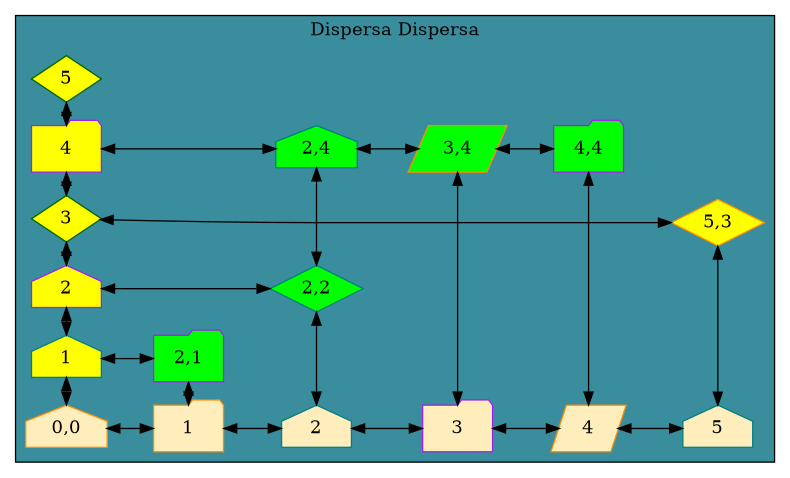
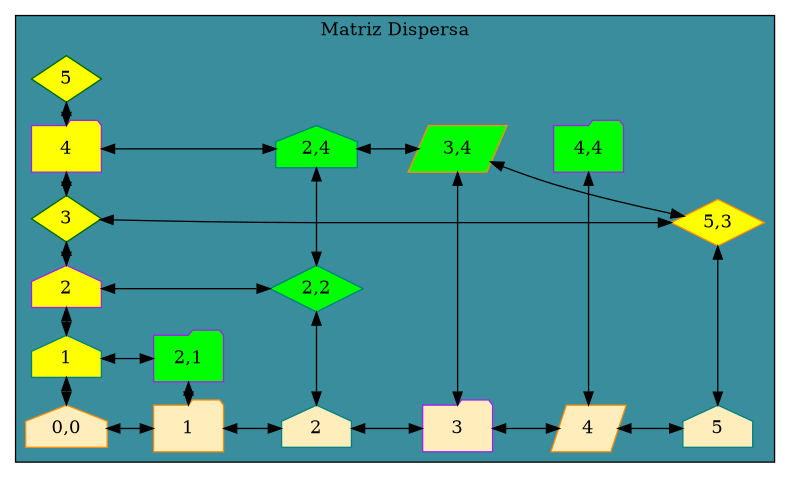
(395, 30) -> (395, 30)
(525, 149) -> (578, 191)
